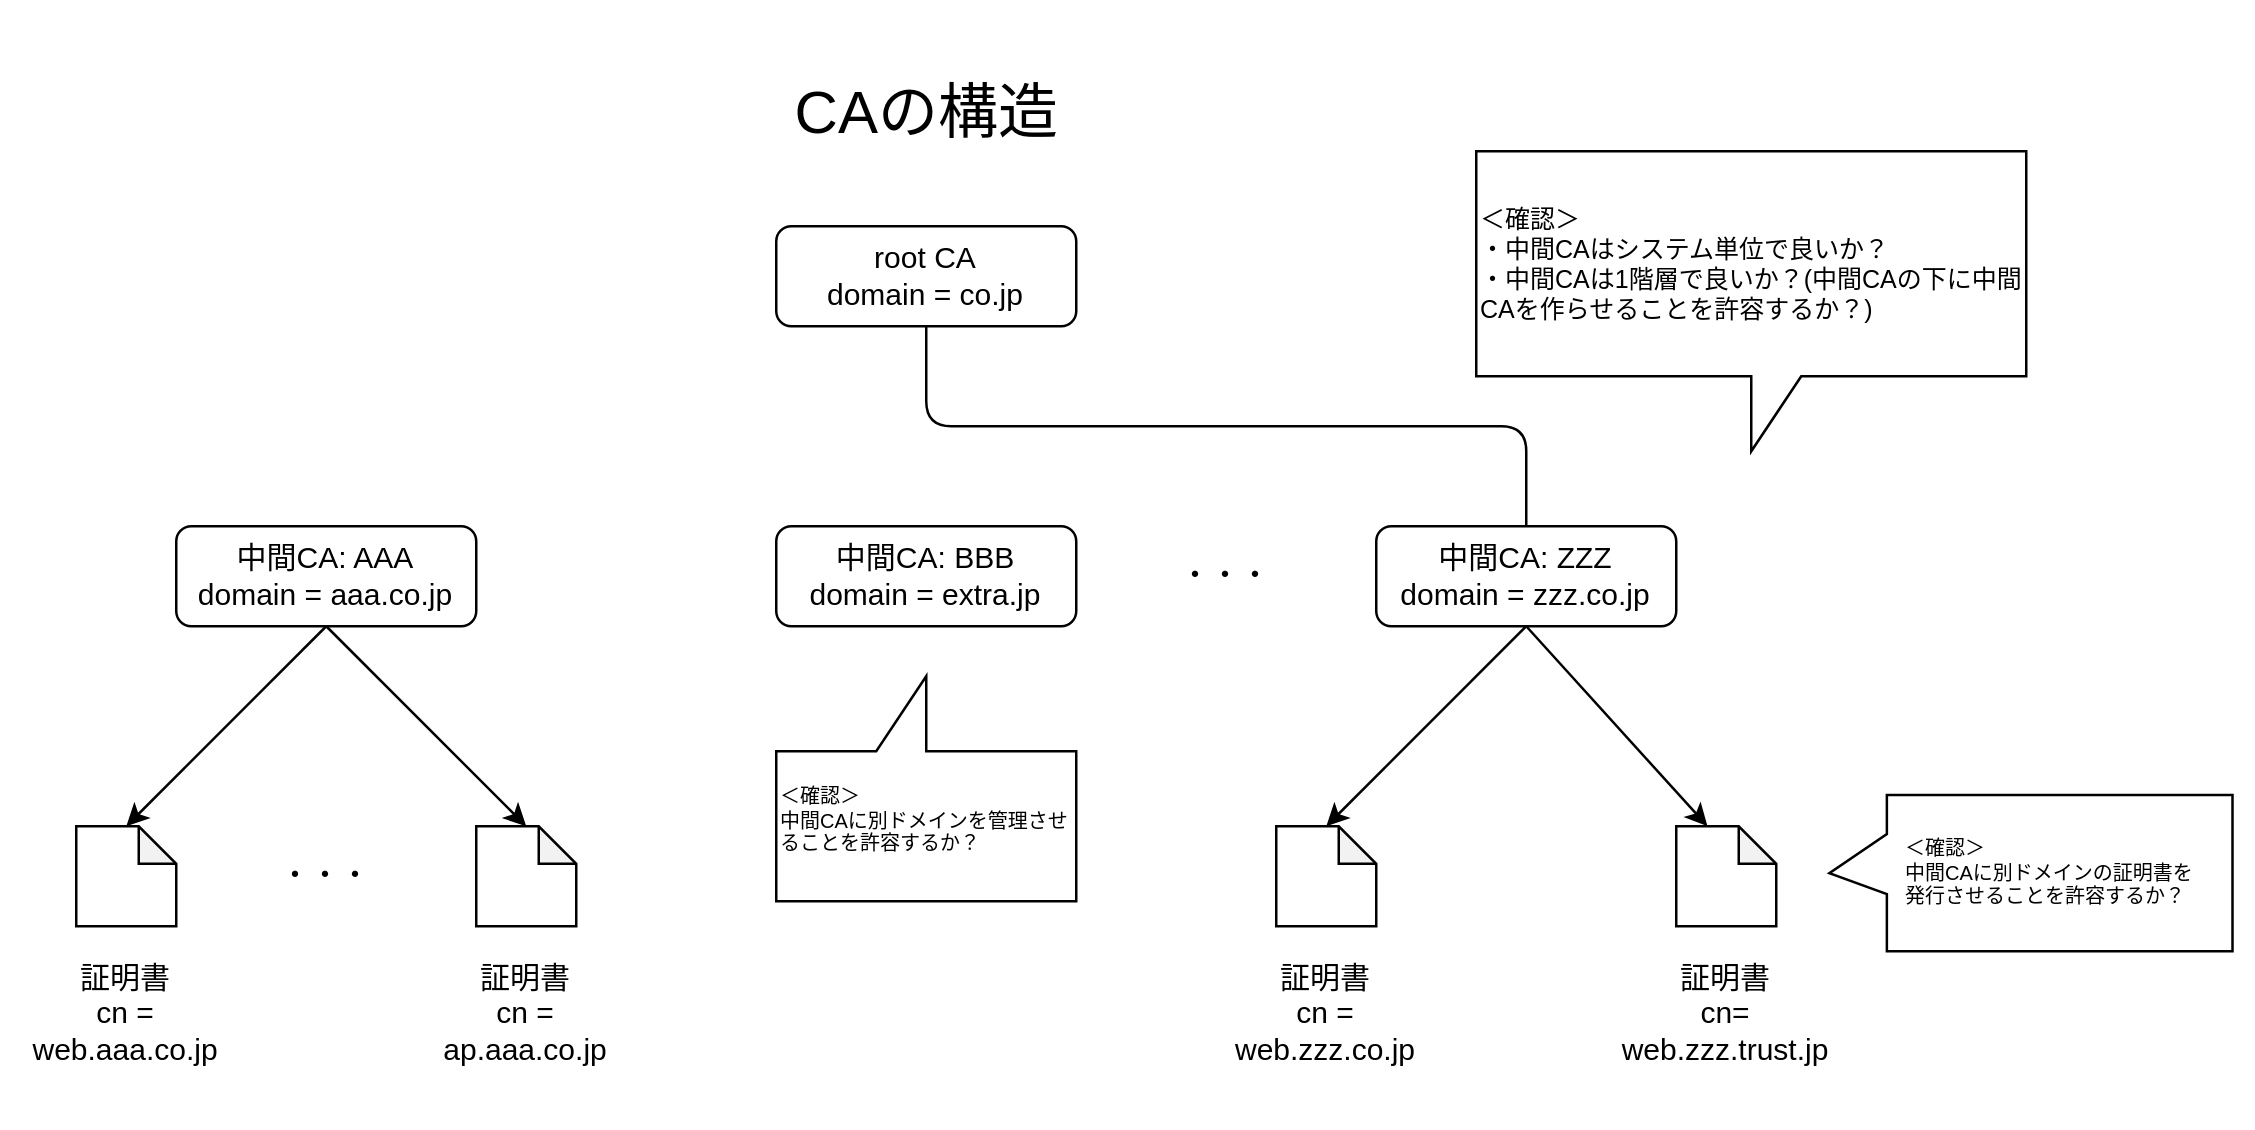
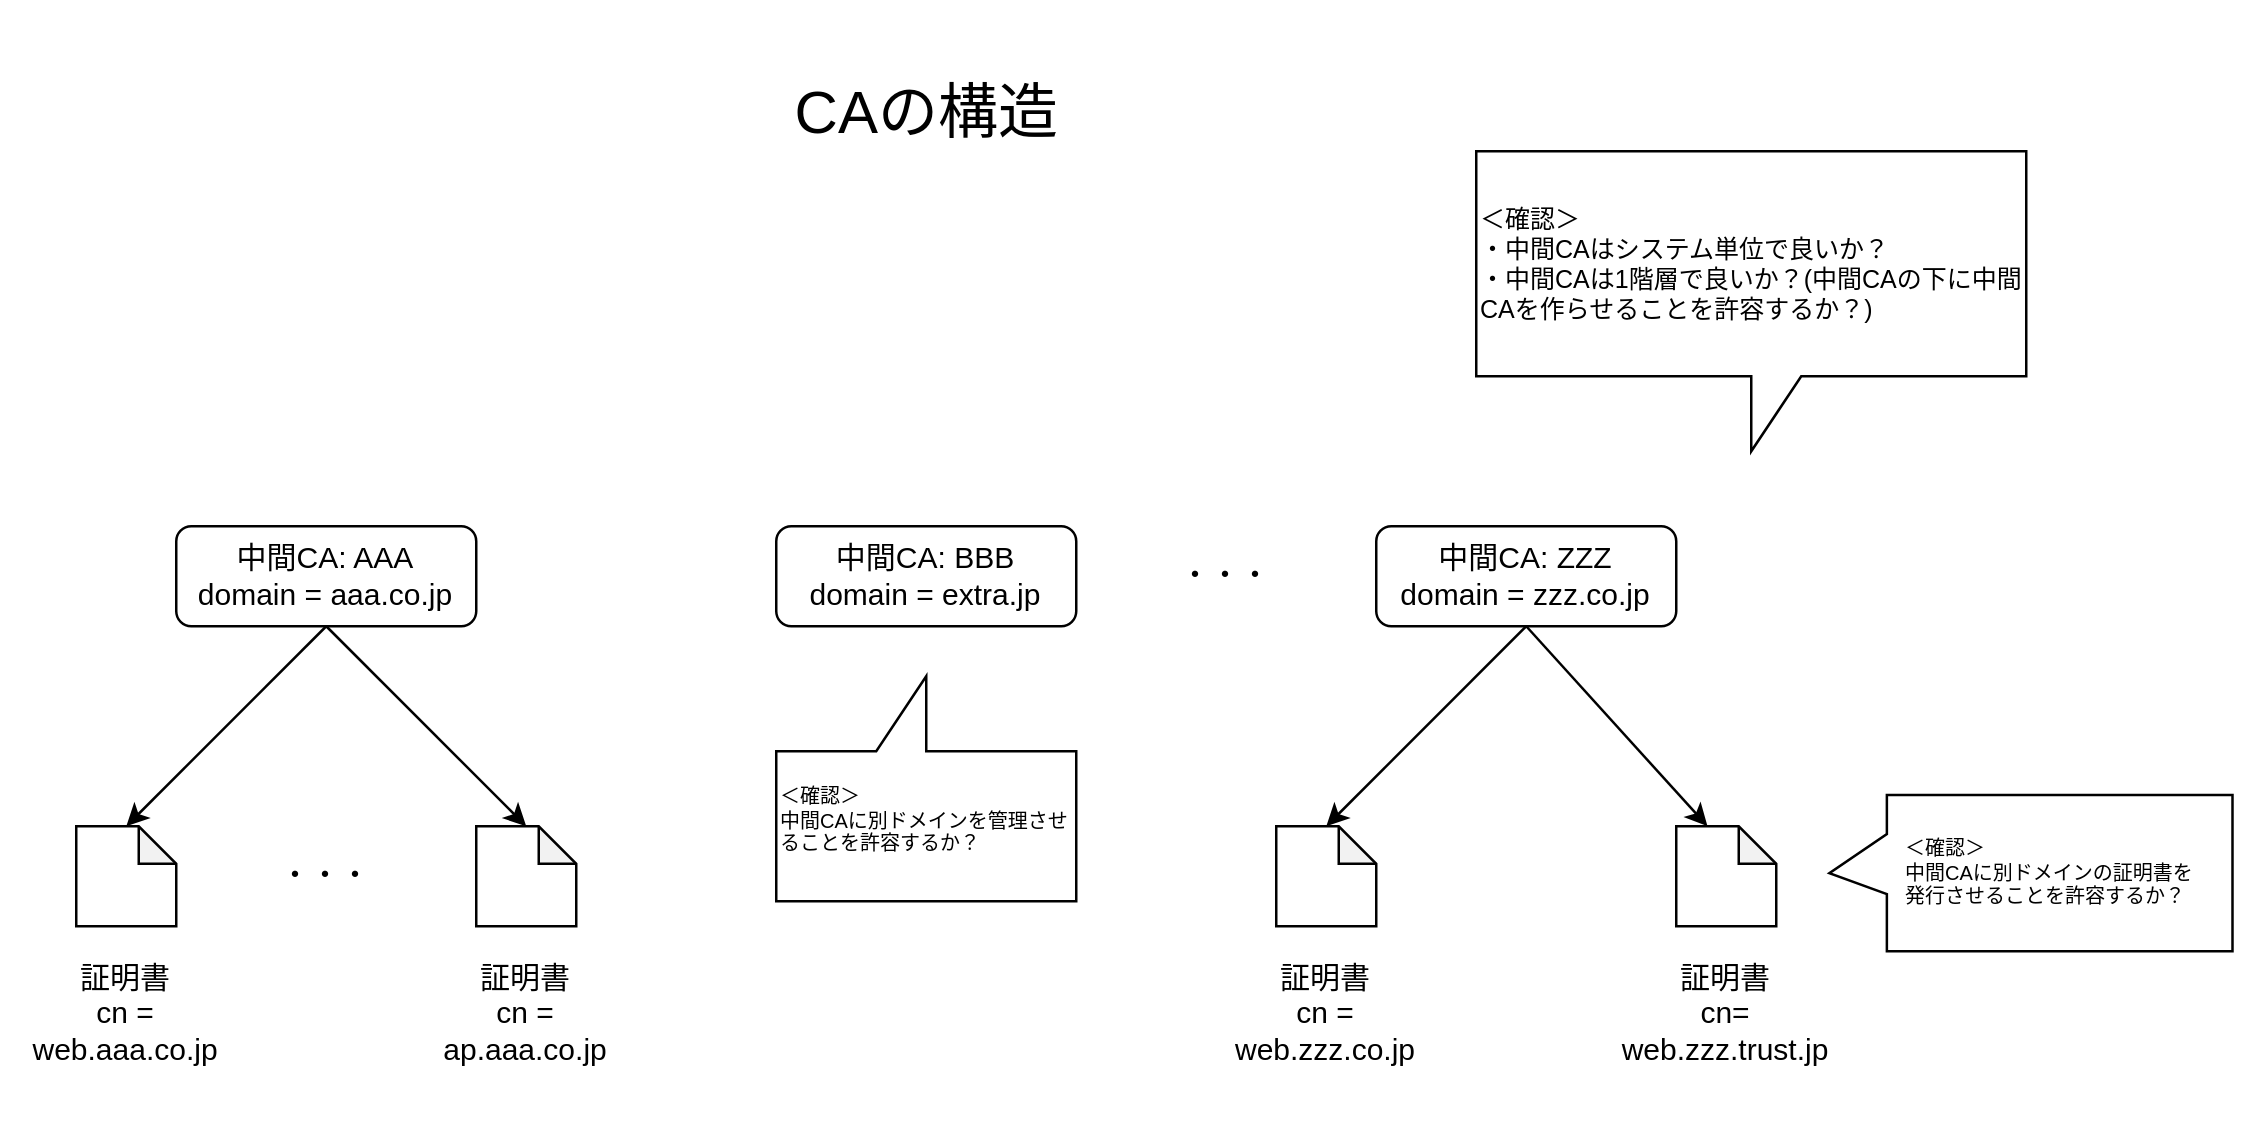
(926, 276) -> none
(1226, 426) -> none
